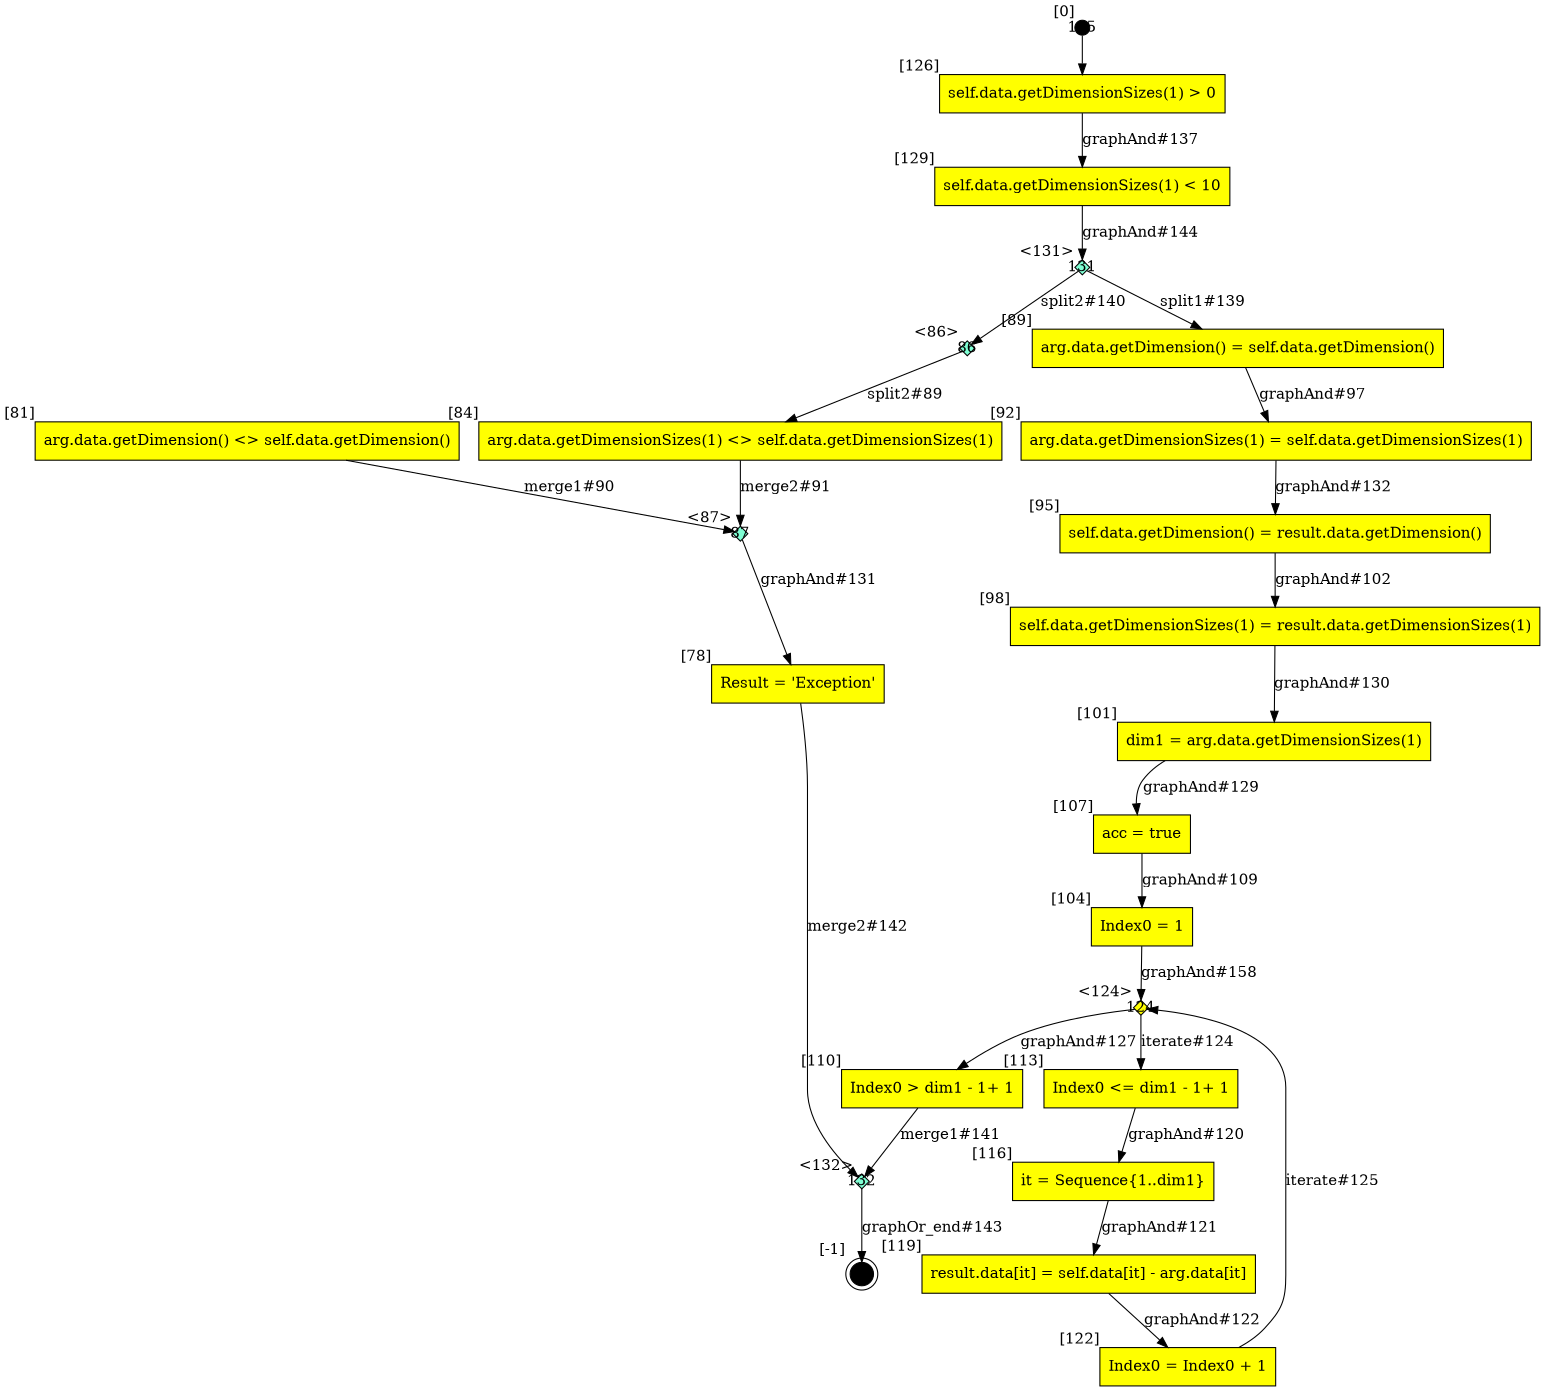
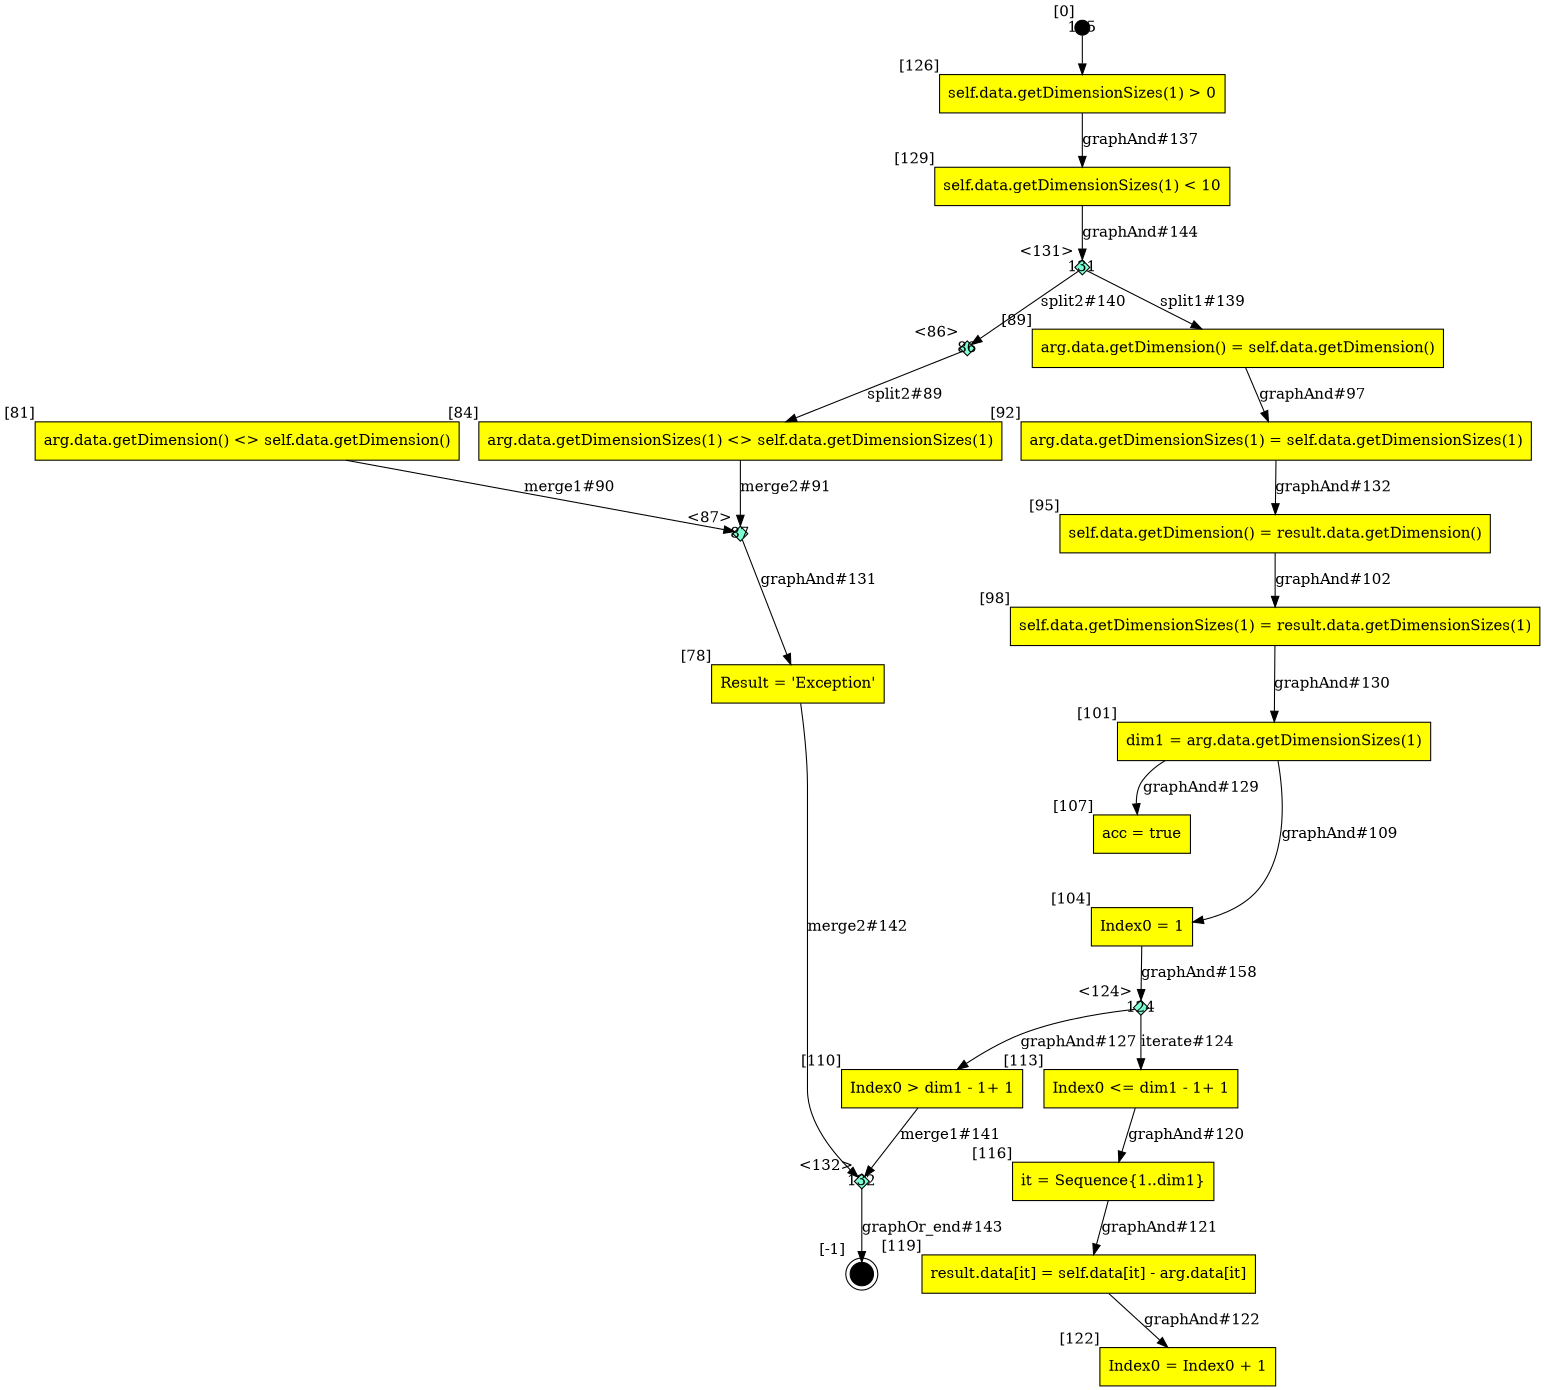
(1142, 875) -> (1275, 859)
(1141, 1008) -> (1141, 1008)
(1286, 1146) -> none
